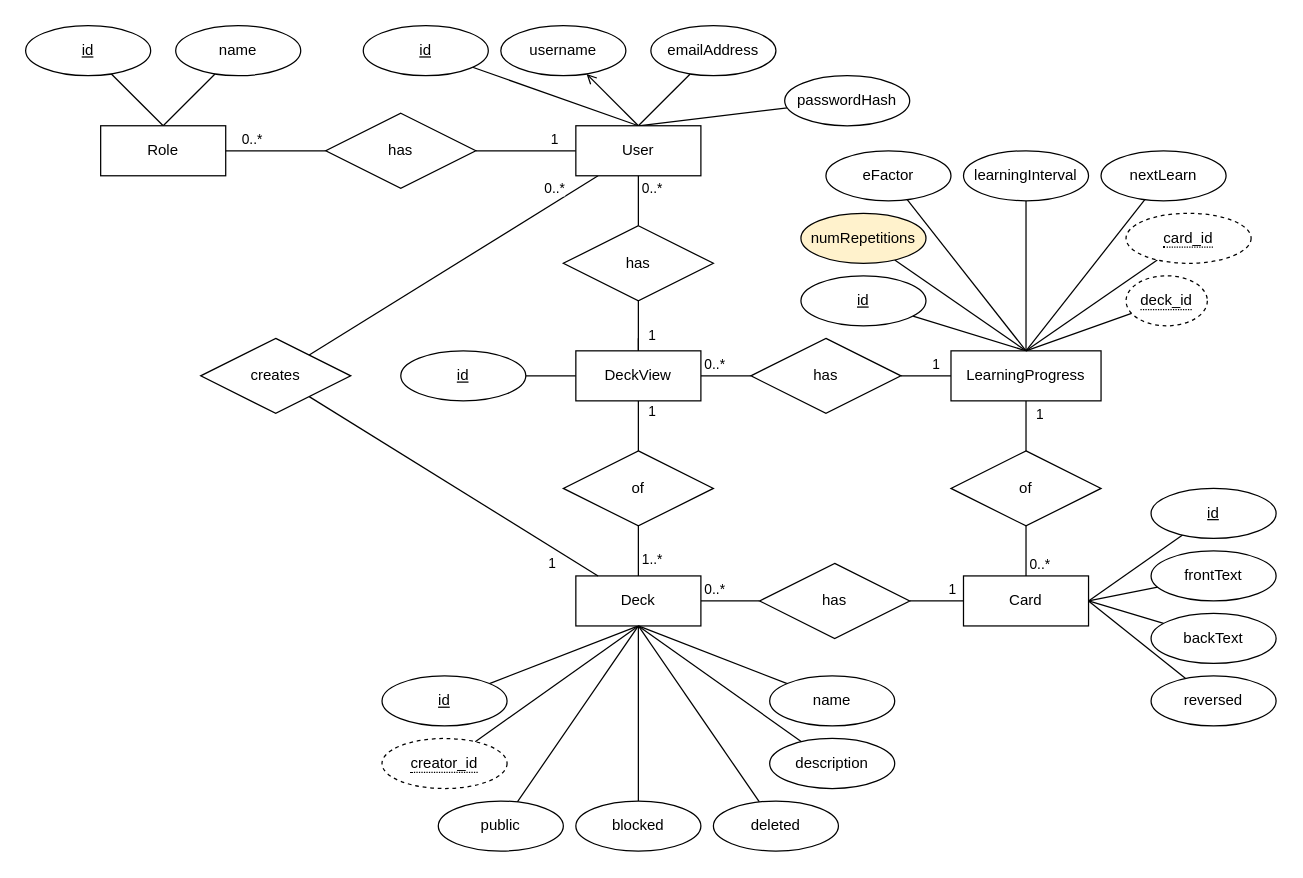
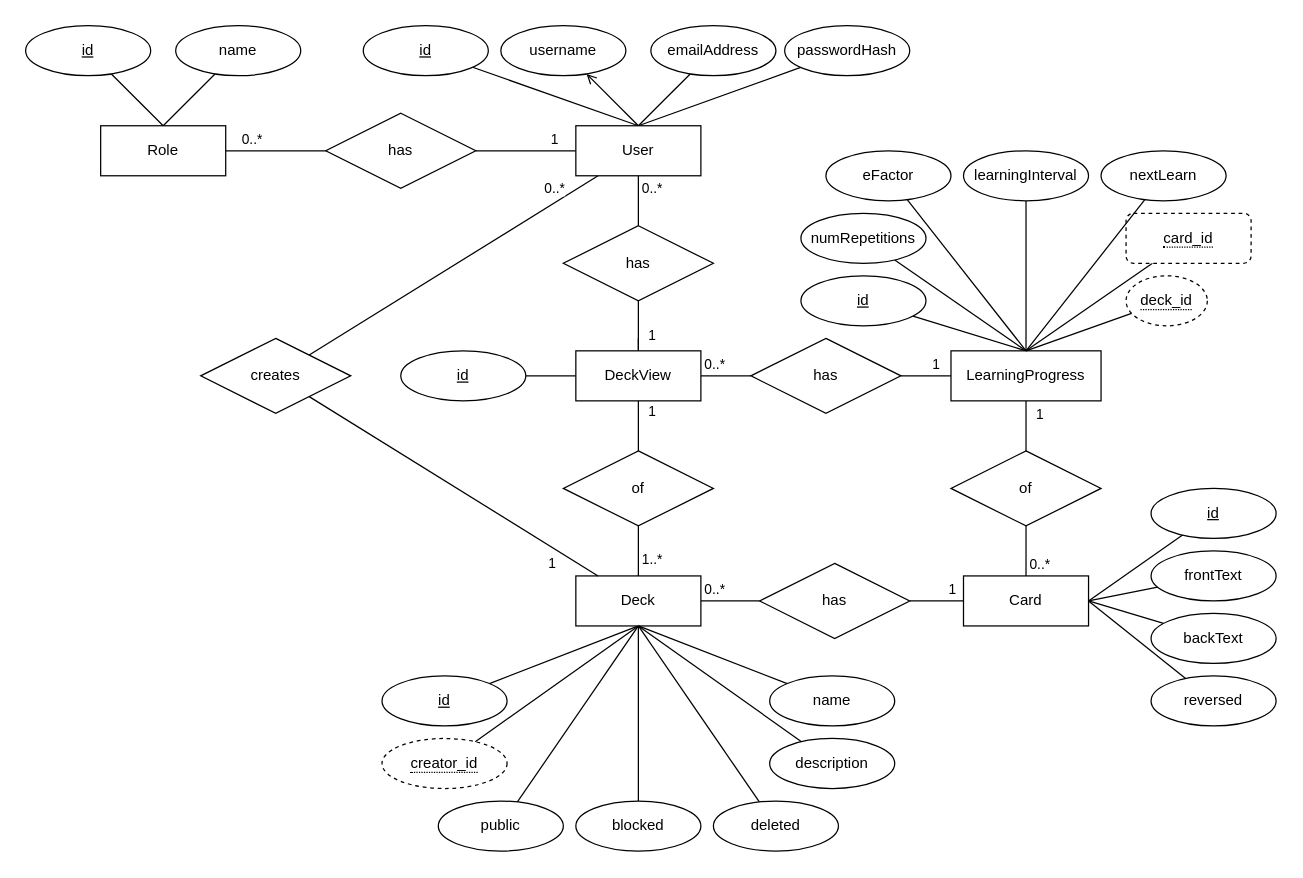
(847, 101) -> (847, 51)
(863, 238) -> (863, 238)
(1188, 238) -> (1188, 238)
